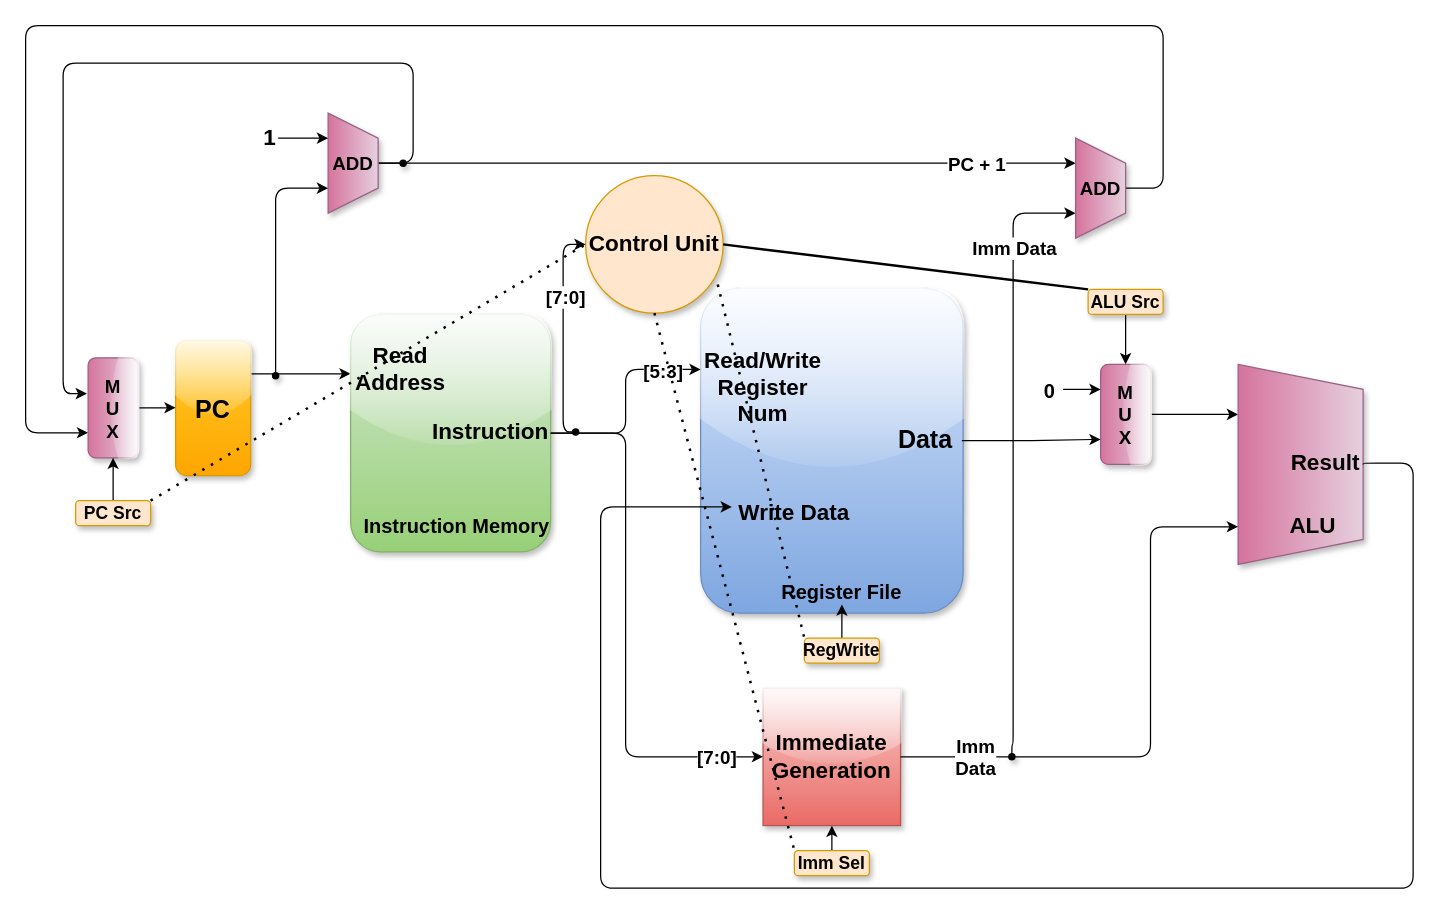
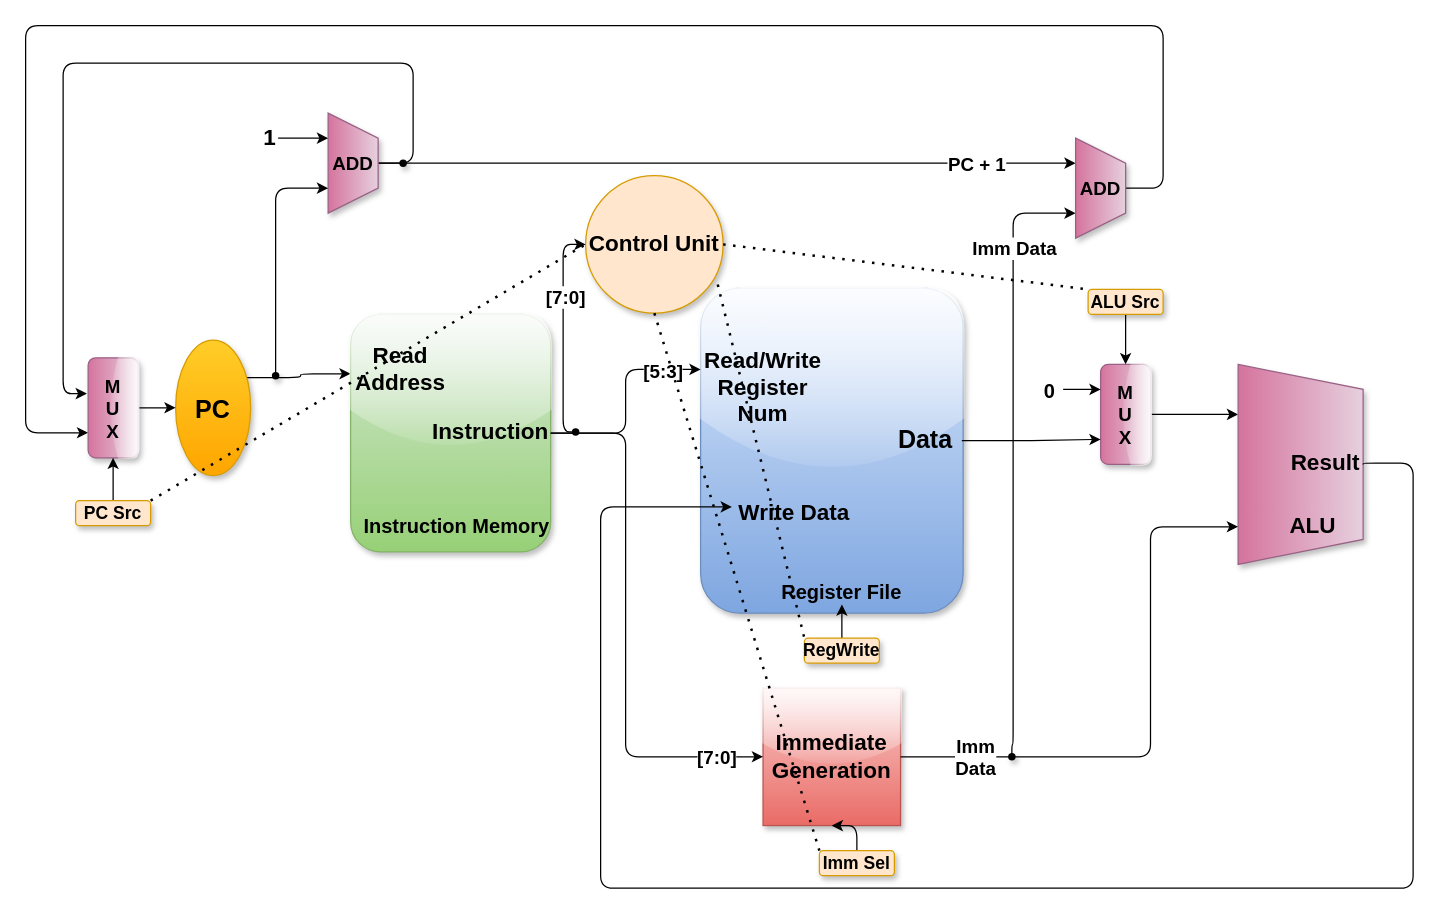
(906, 267) -> (906, 267)
(213, 408) -> (213, 408)
(832, 863) -> (857, 863)
